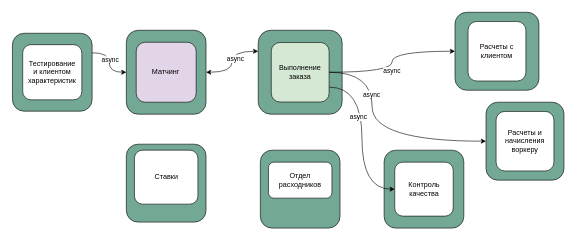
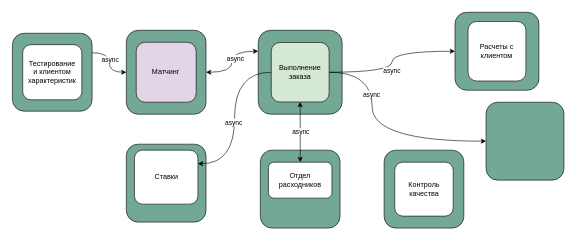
none -> (234, 122)
none -> (300, 132)
(525, 141) -> none
(368, 174) -> none
